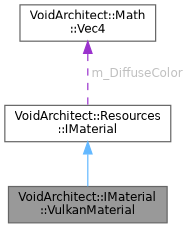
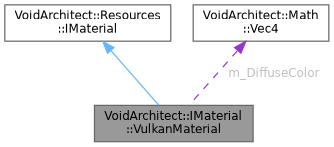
(88, 79) -> (213, 78)
